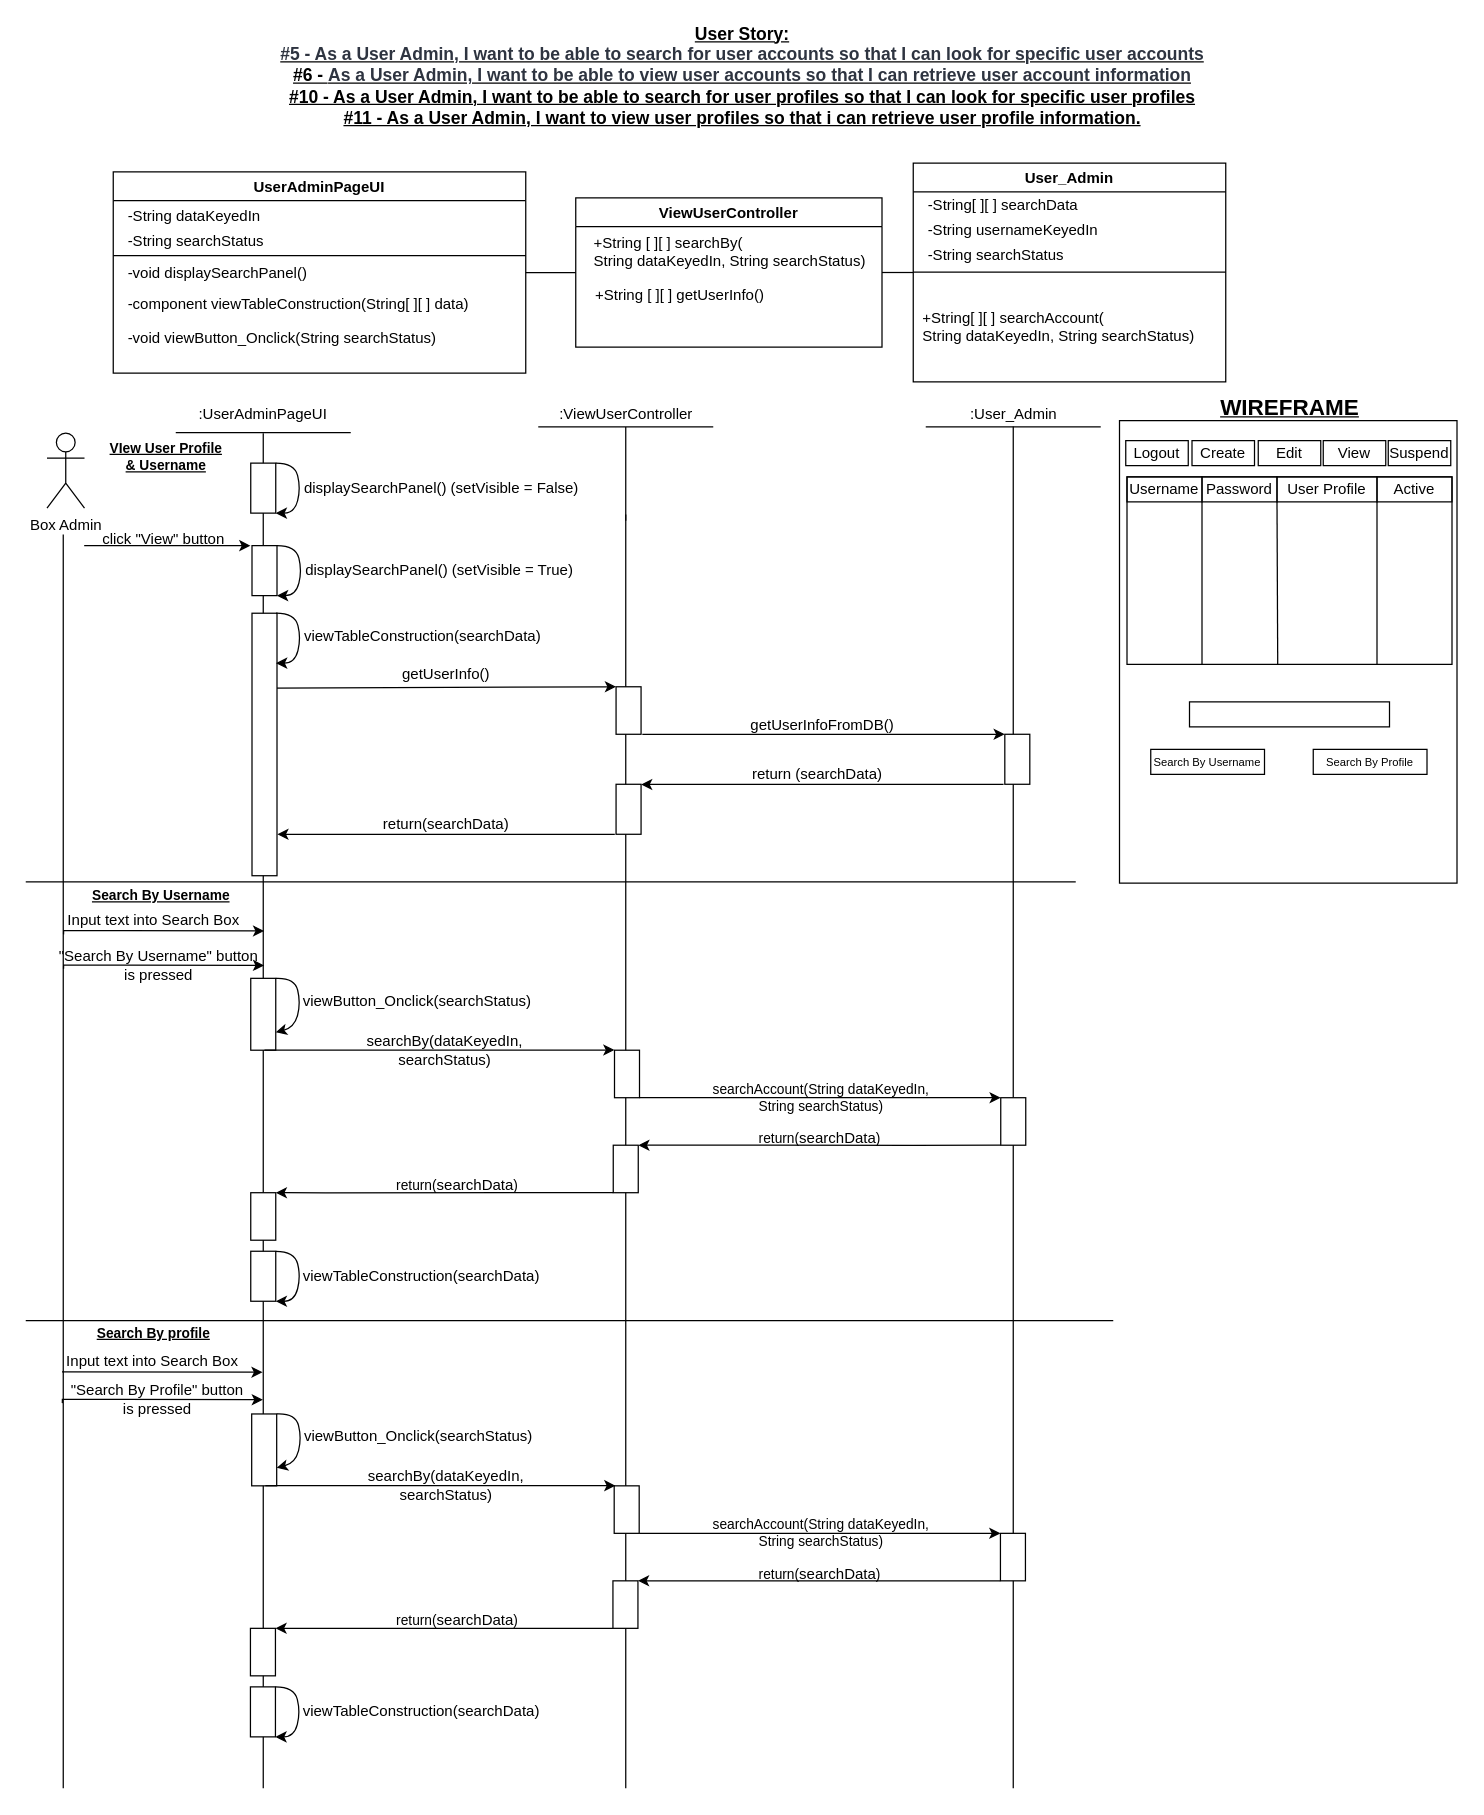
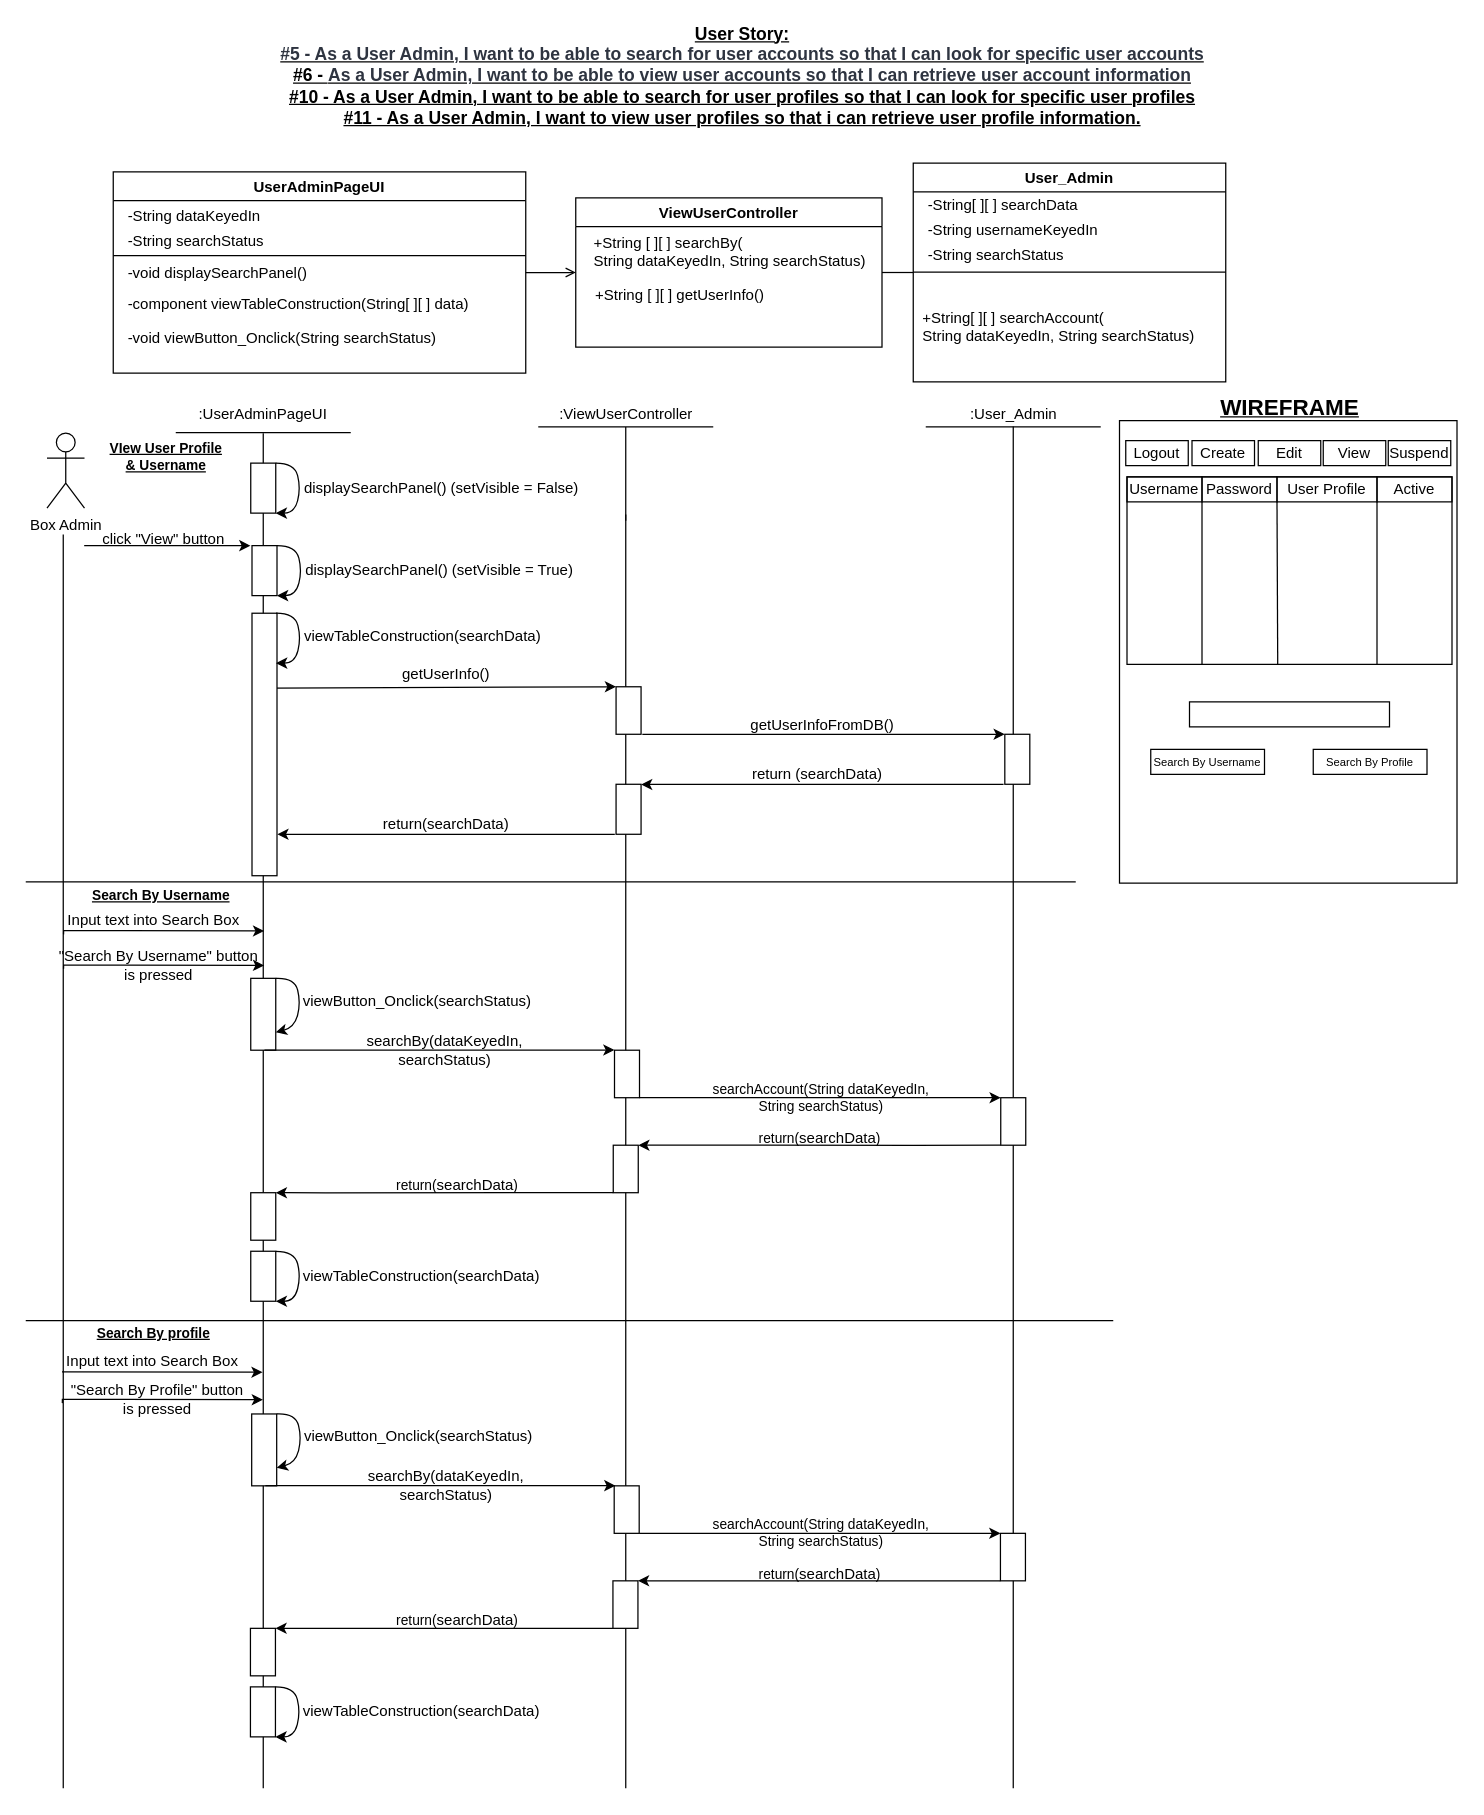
(569, 273) -> (570, 273)
